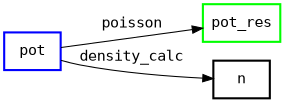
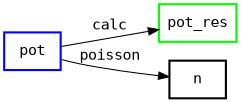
(132, 24) -> (110, 26)
(132, 57) -> (110, 56)
